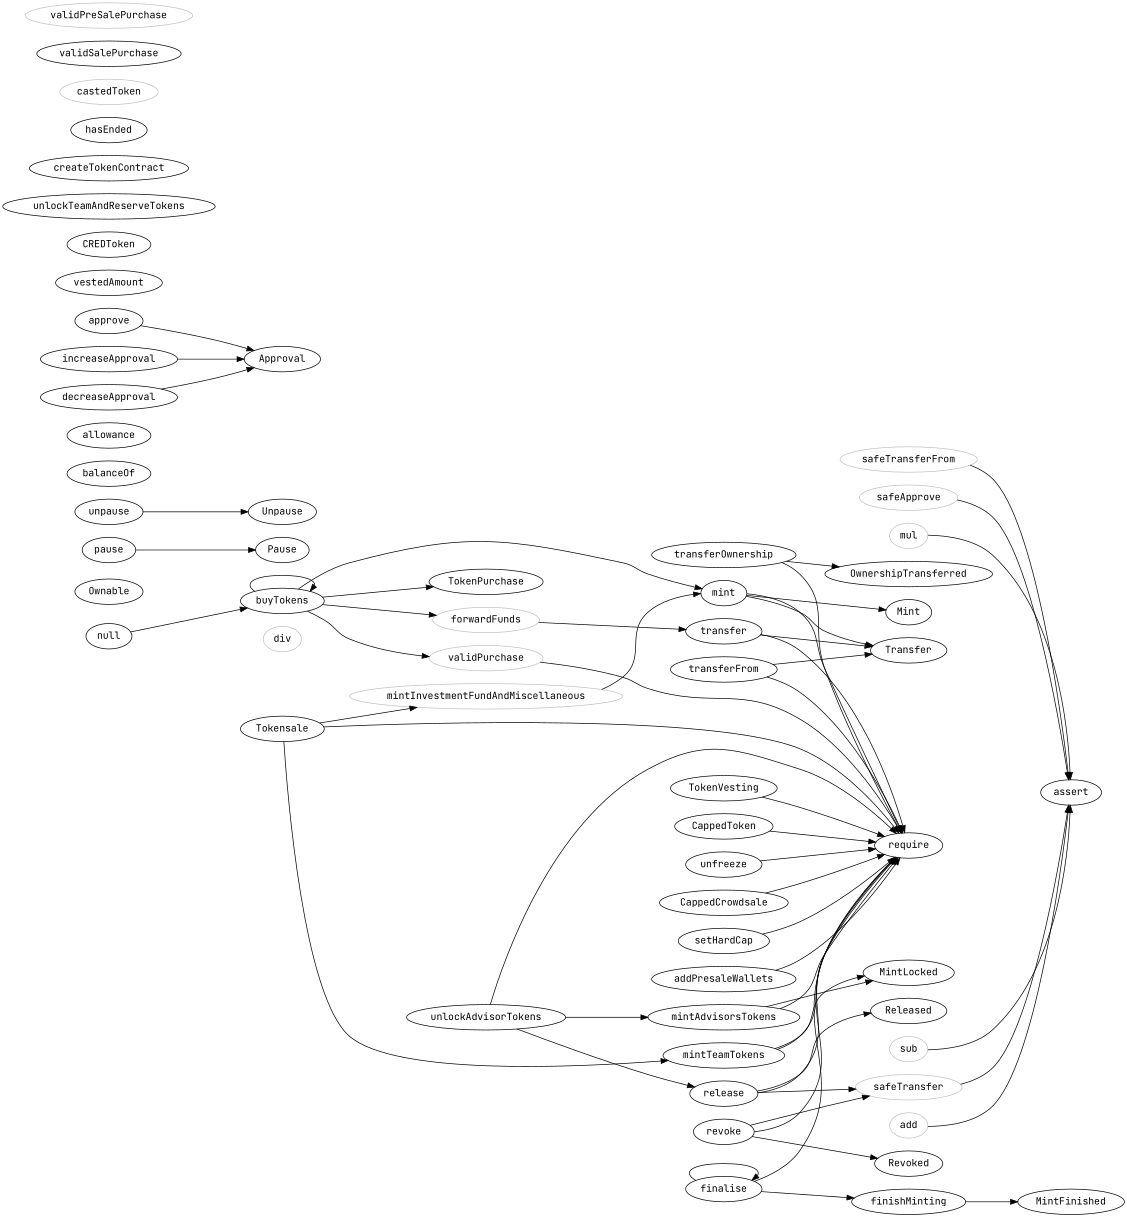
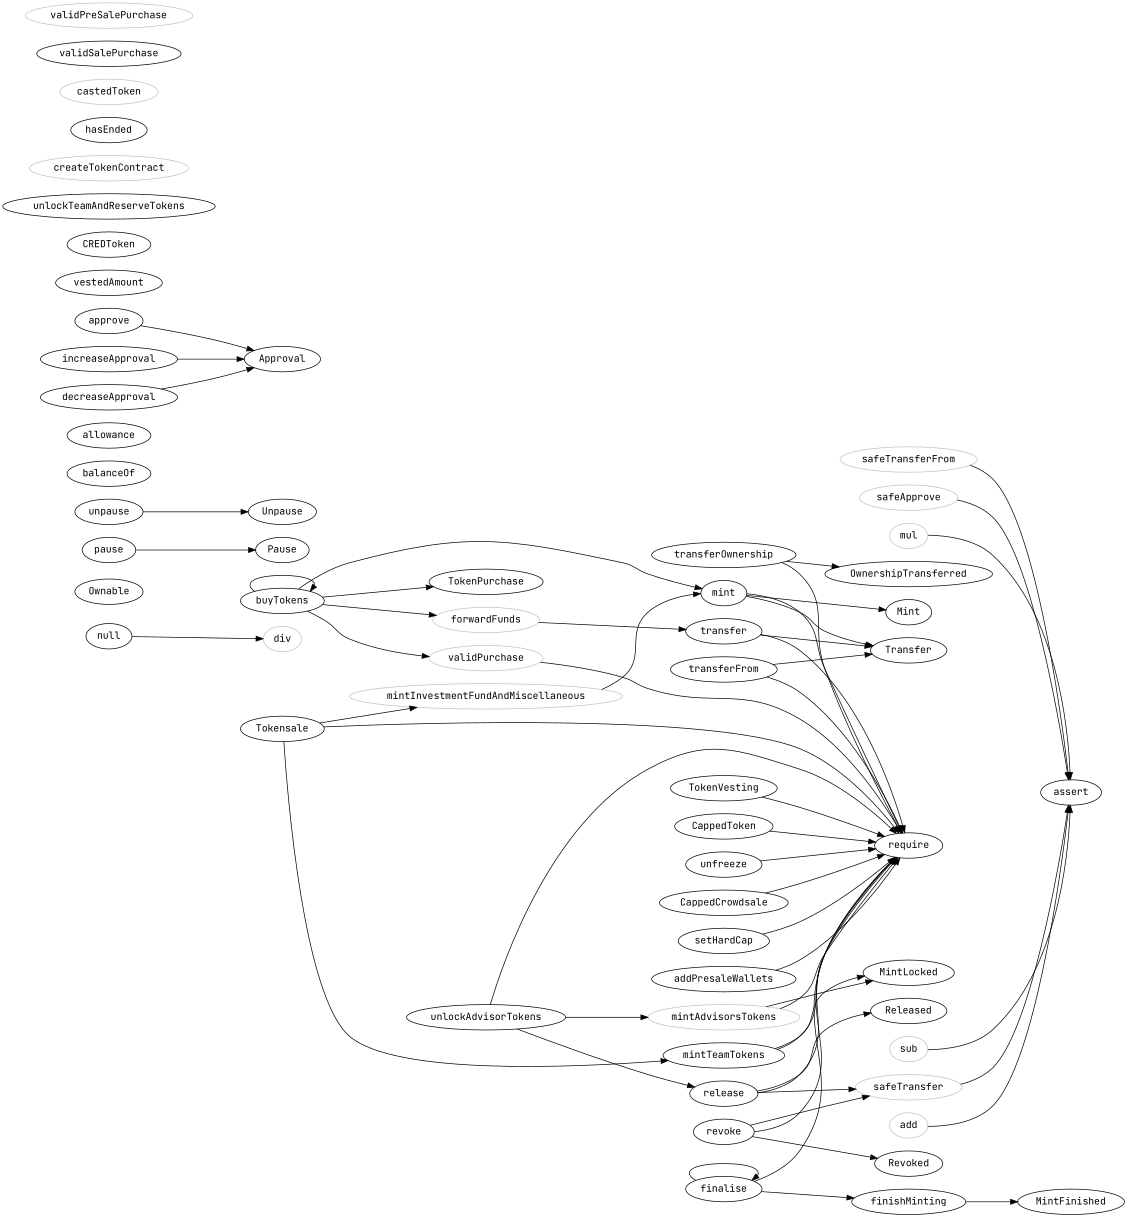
(109, 168) -> (109, 168)
(186, 621) -> (194, 638)
(724, 1017) -> (724, 1017)
